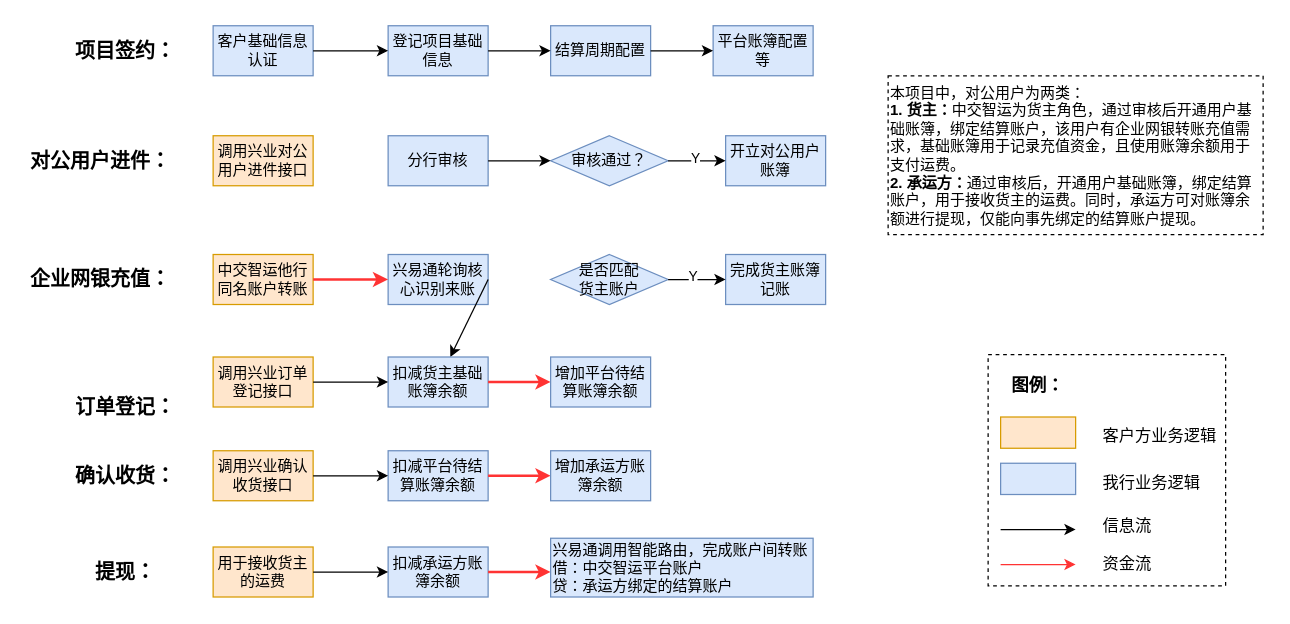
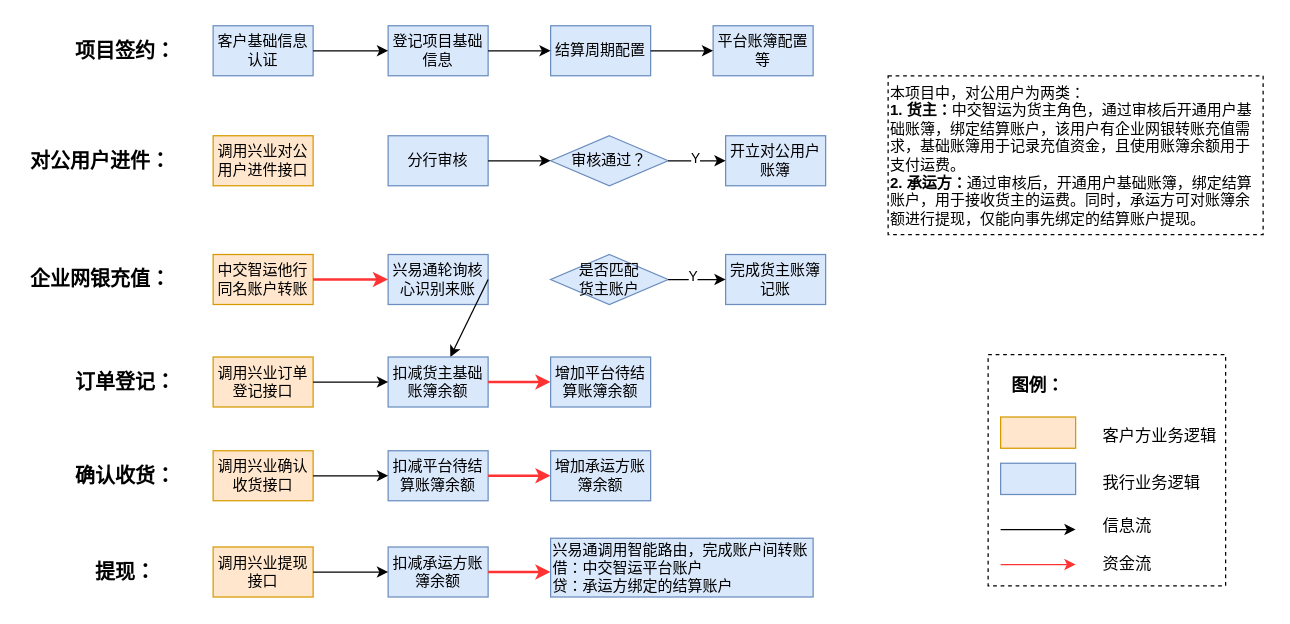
(126, 407) -> (126, 382)
(263, 572) -> (263, 572)
